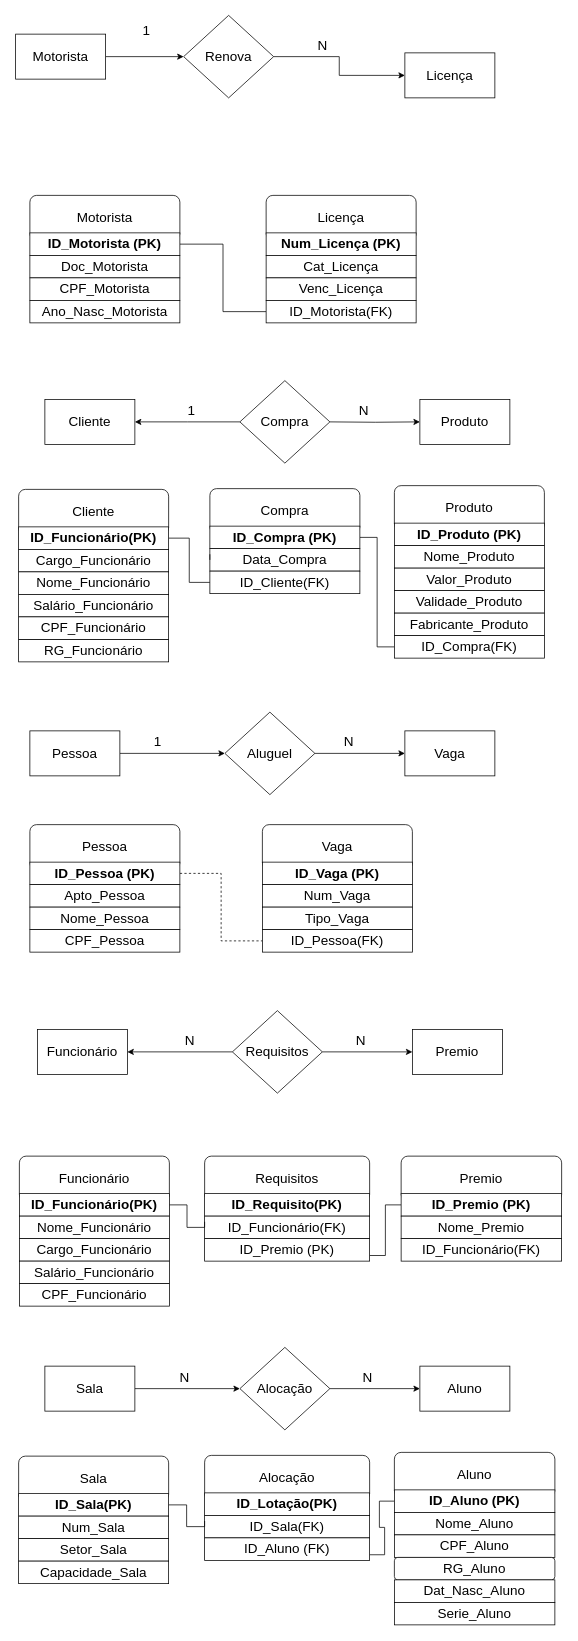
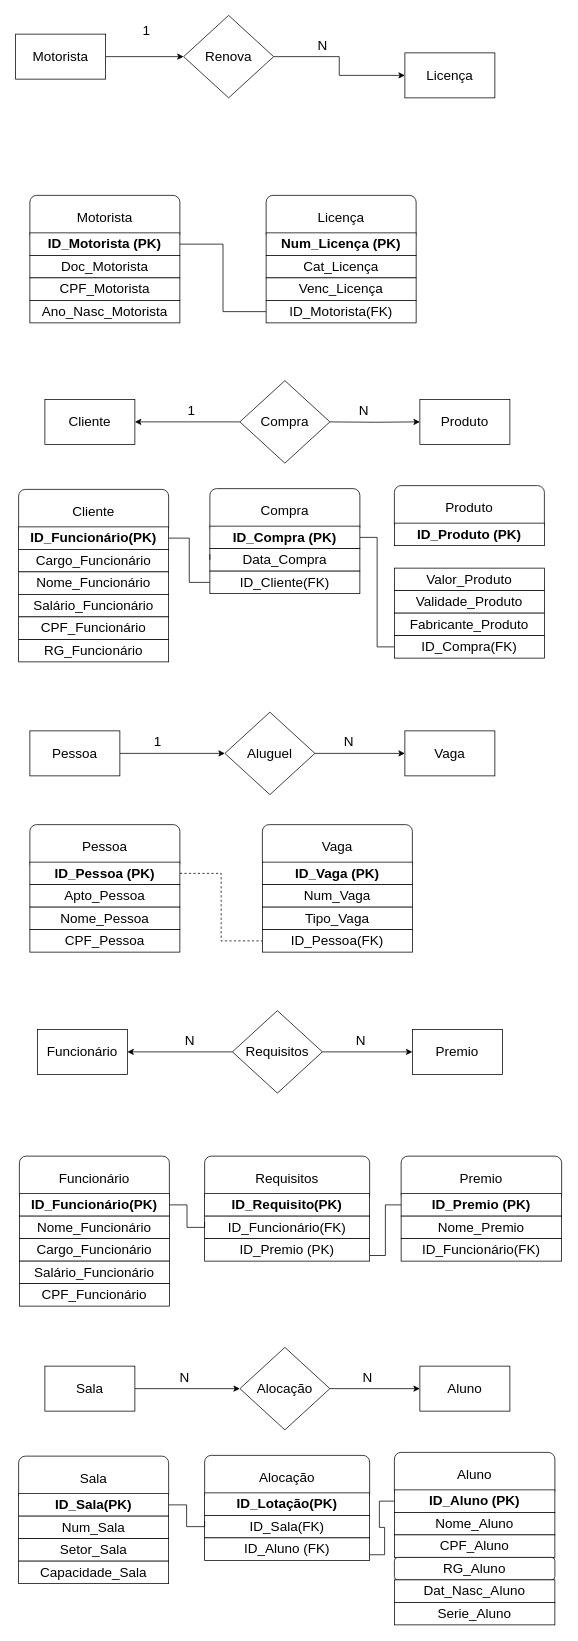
(469, 557) -> none
